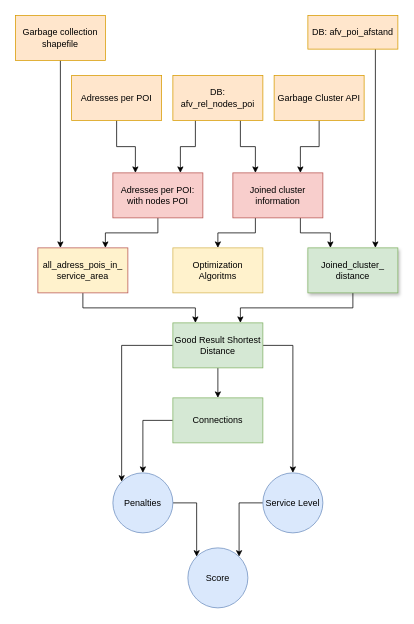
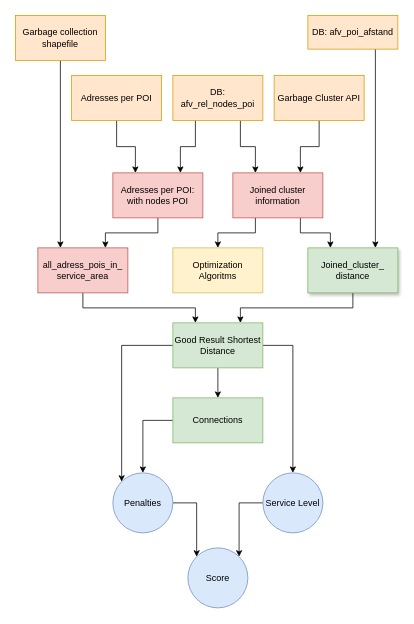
(83, 270) -> (83, 270)
